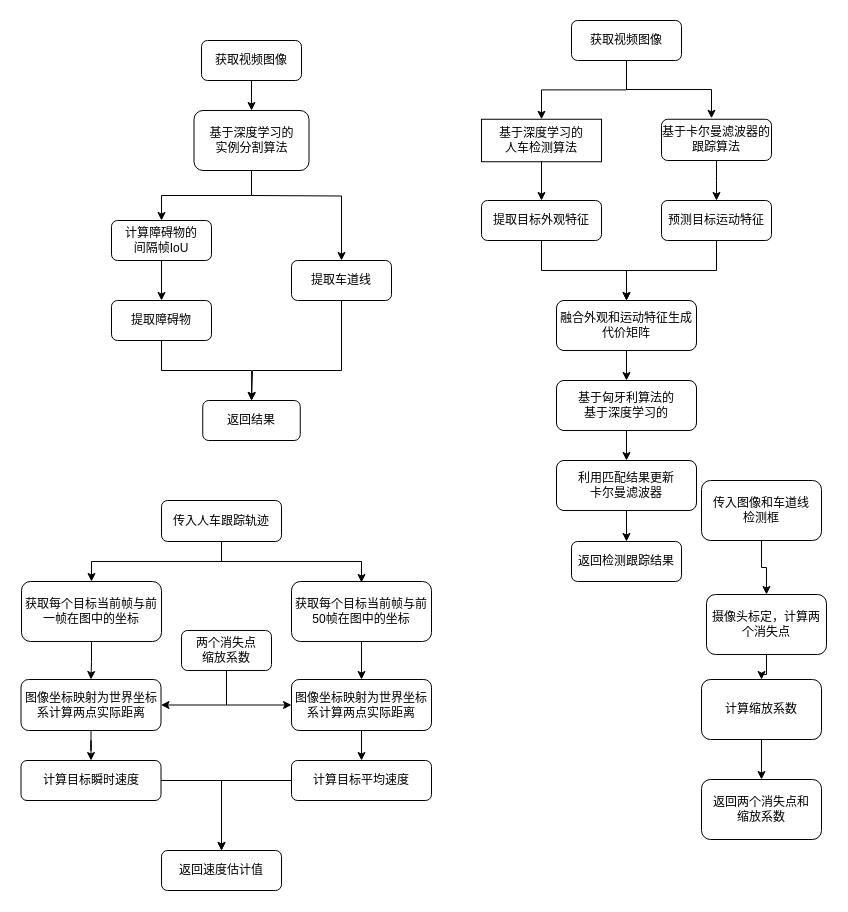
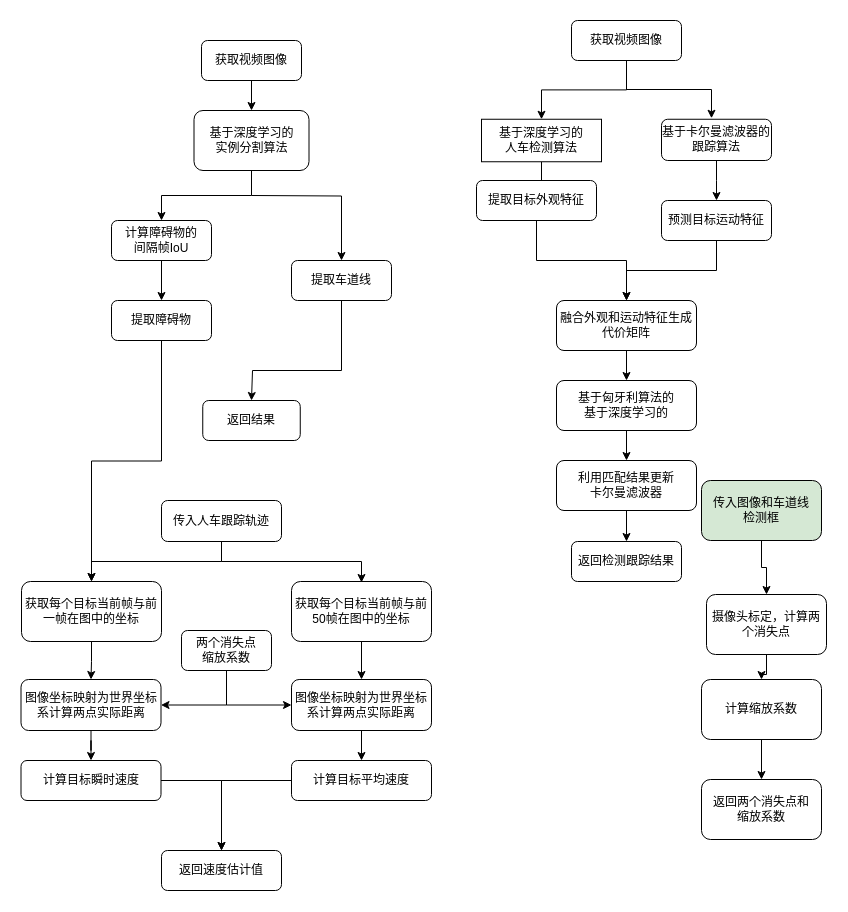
(542, 221) -> (537, 201)
(204, 371) -> (125, 461)
(762, 511) -> (762, 511)
